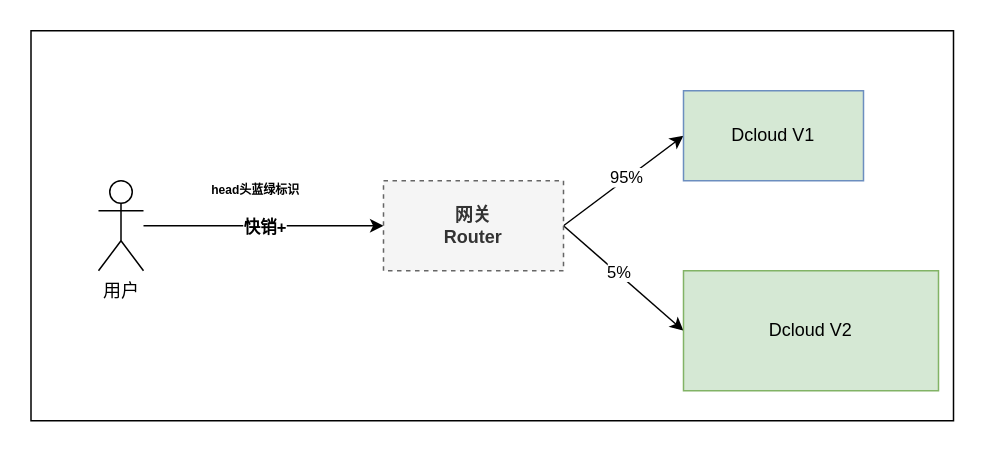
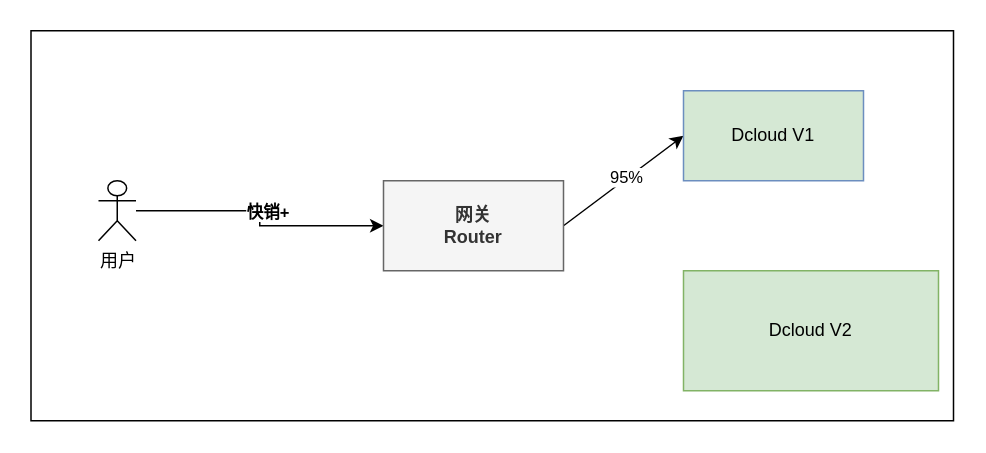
(256, 188) -> none
(121, 226) -> (117, 211)
(473, 226) -> (473, 226)
(620, 275) -> none
